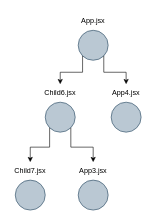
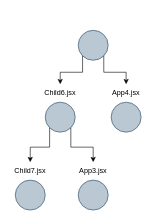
(93, 21) -> none
